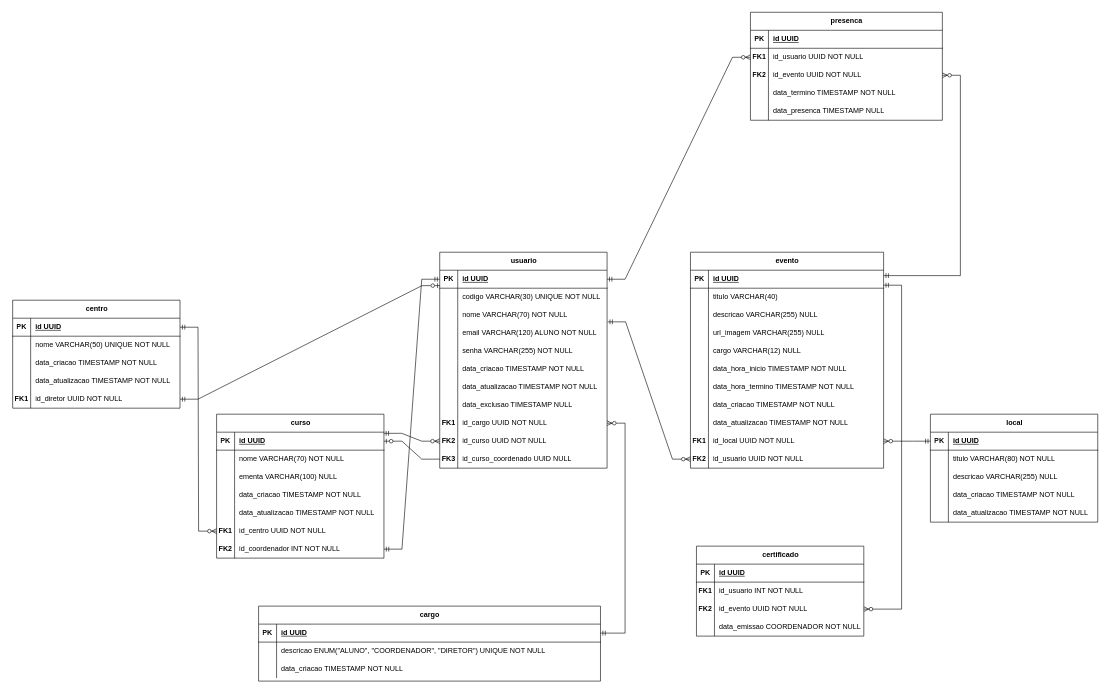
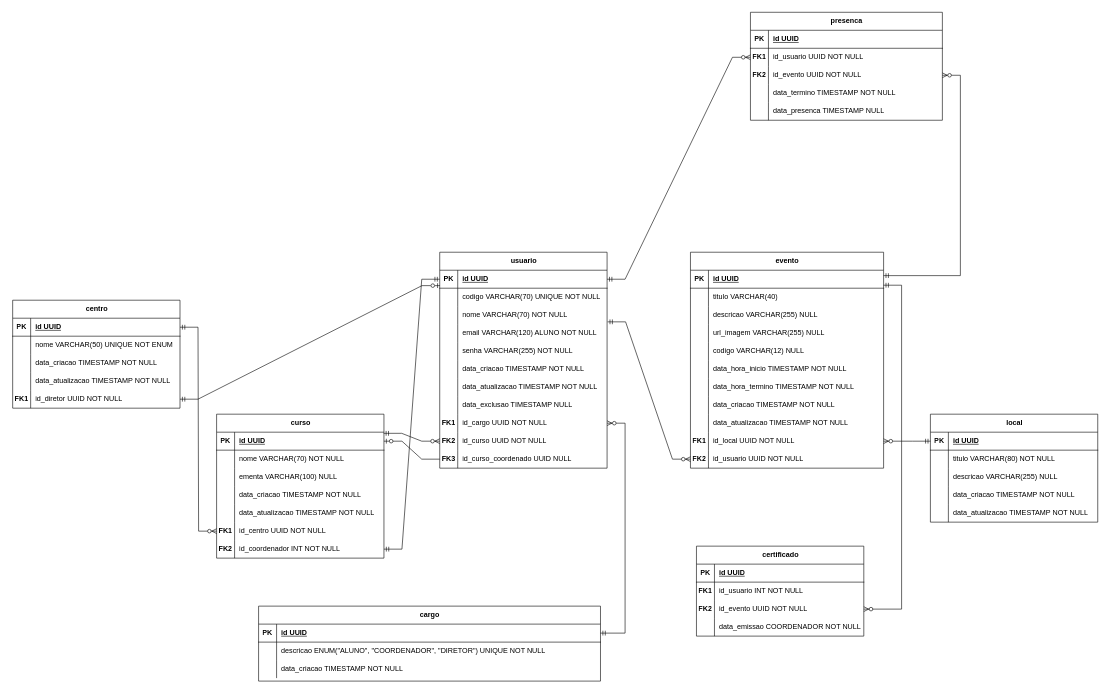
(526, 297) -> (526, 297)
(96, 345) -> (96, 345)
(756, 351) -> (757, 351)
